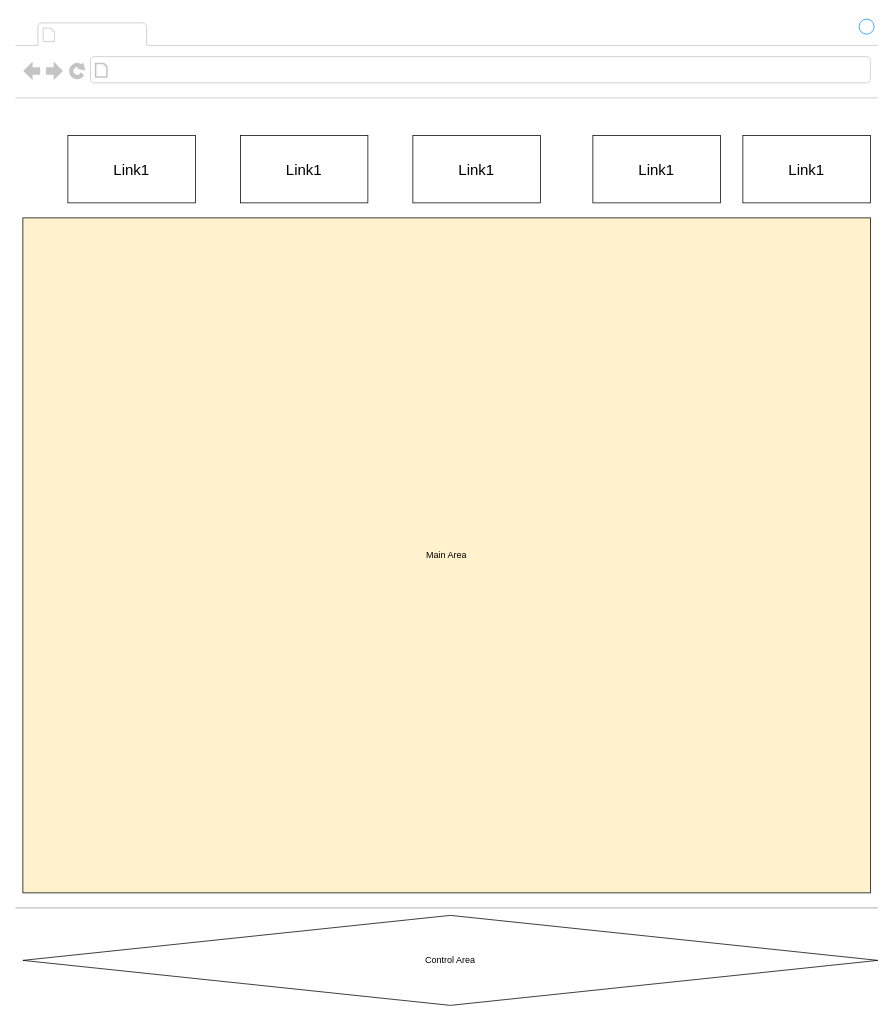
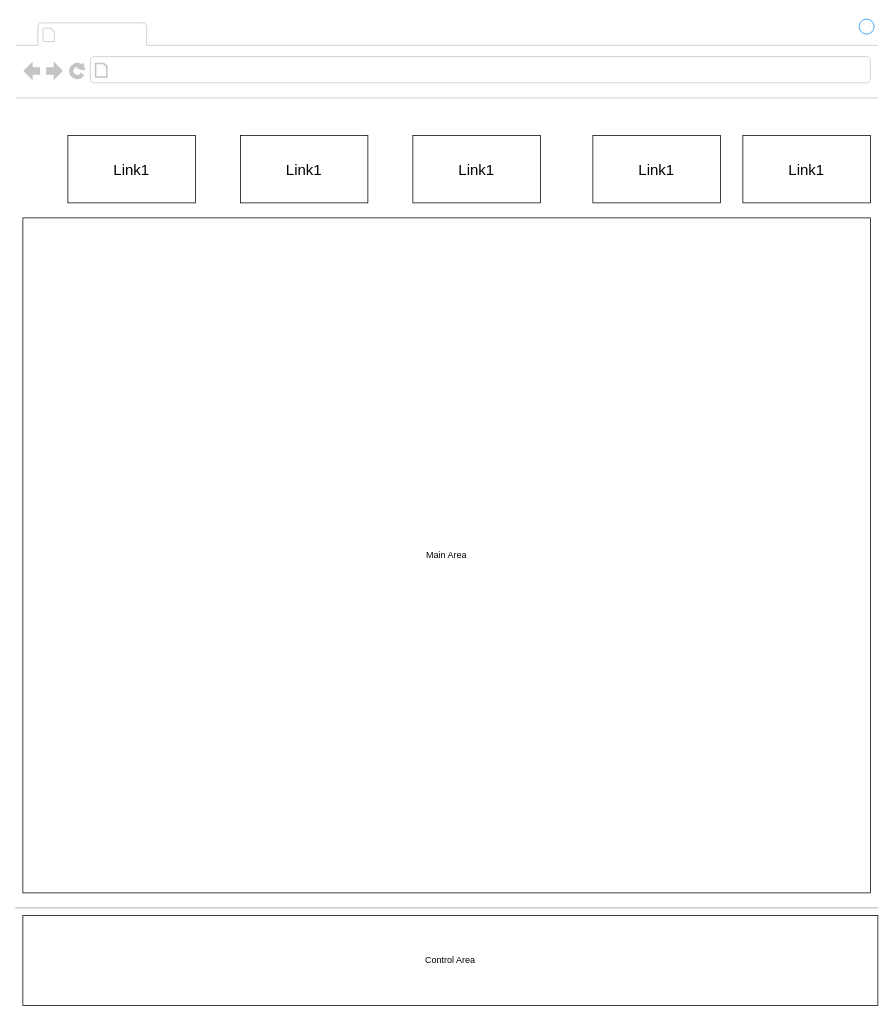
(447, 555) -> (447, 555)
(450, 960) -> (450, 960)
